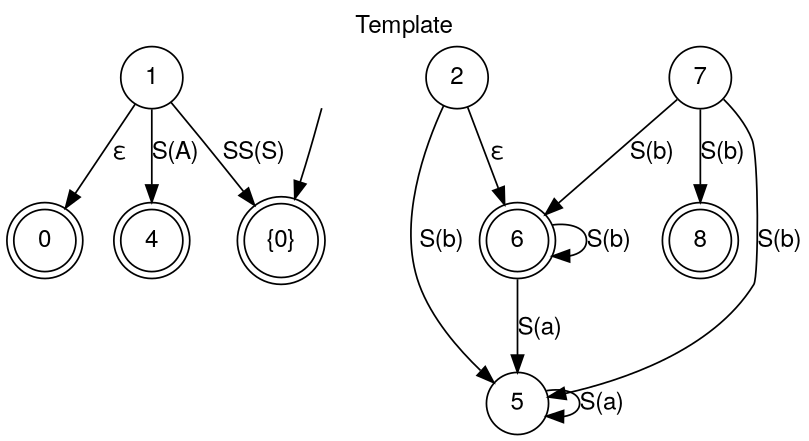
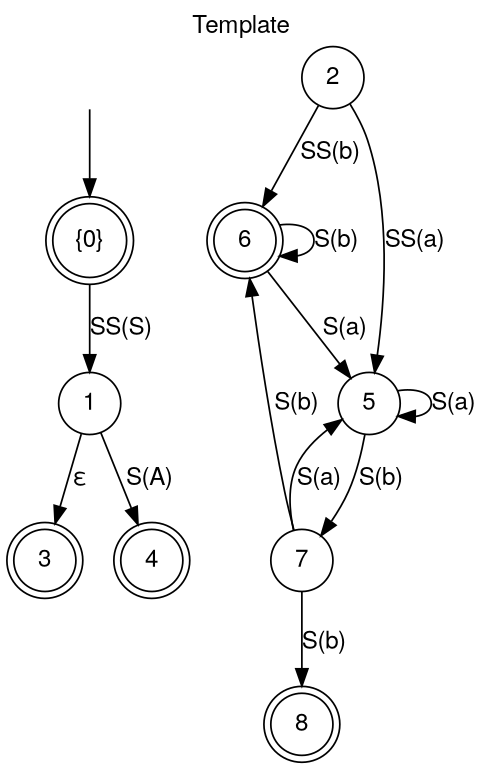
(207, 147) -> (90, 320)
(498, 153) -> (330, 153)
(45, 241) -> (45, 560)
(442, 241) -> (415, 241)
(780, 241) -> (319, 479)
none -> (353, 480)
